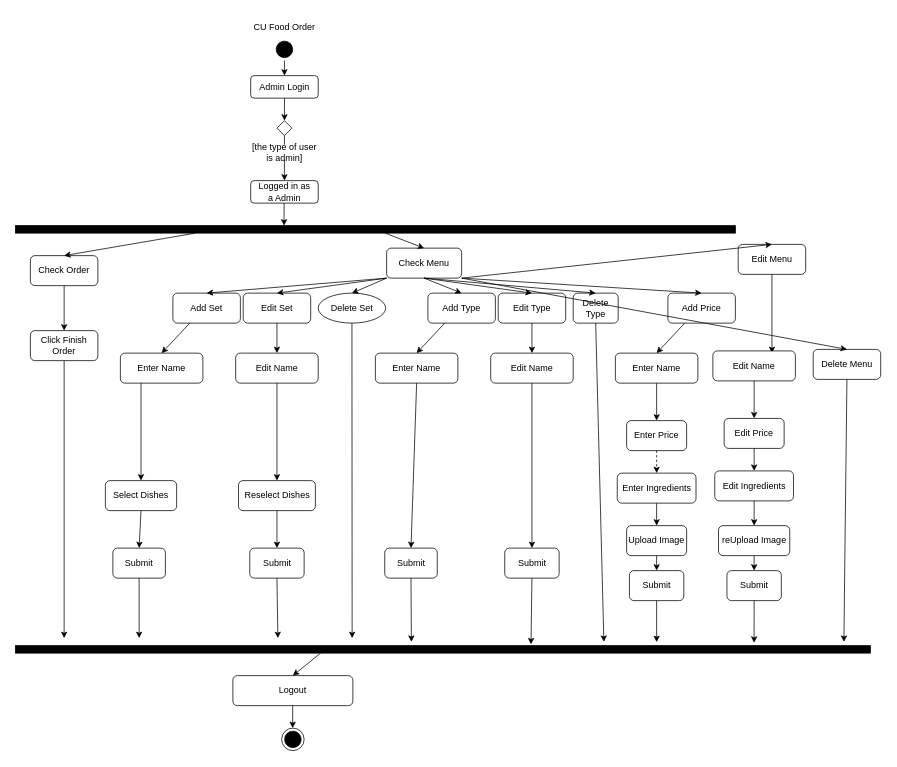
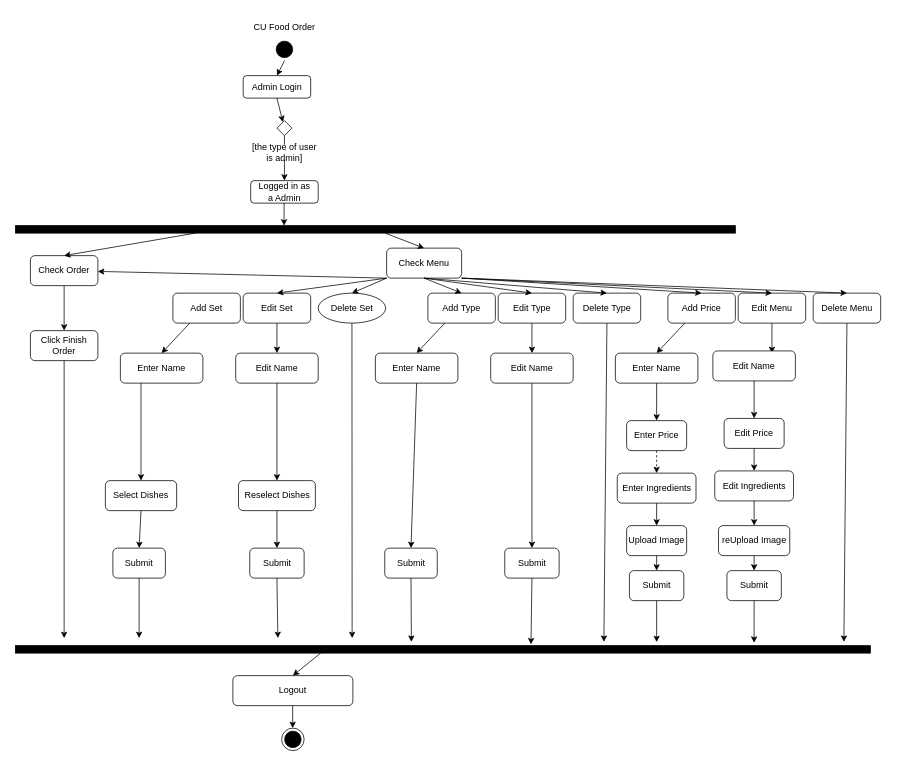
(284, 87) -> (277, 87)
(772, 259) -> (772, 308)
(284, 286) -> (231, 274)
(596, 308) -> (607, 308)
(847, 364) -> (847, 308)
